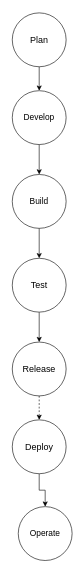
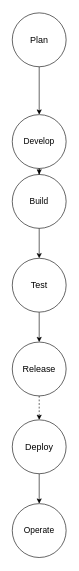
(39, 117) -> (39, 141)
(45, 534) -> (39, 531)
